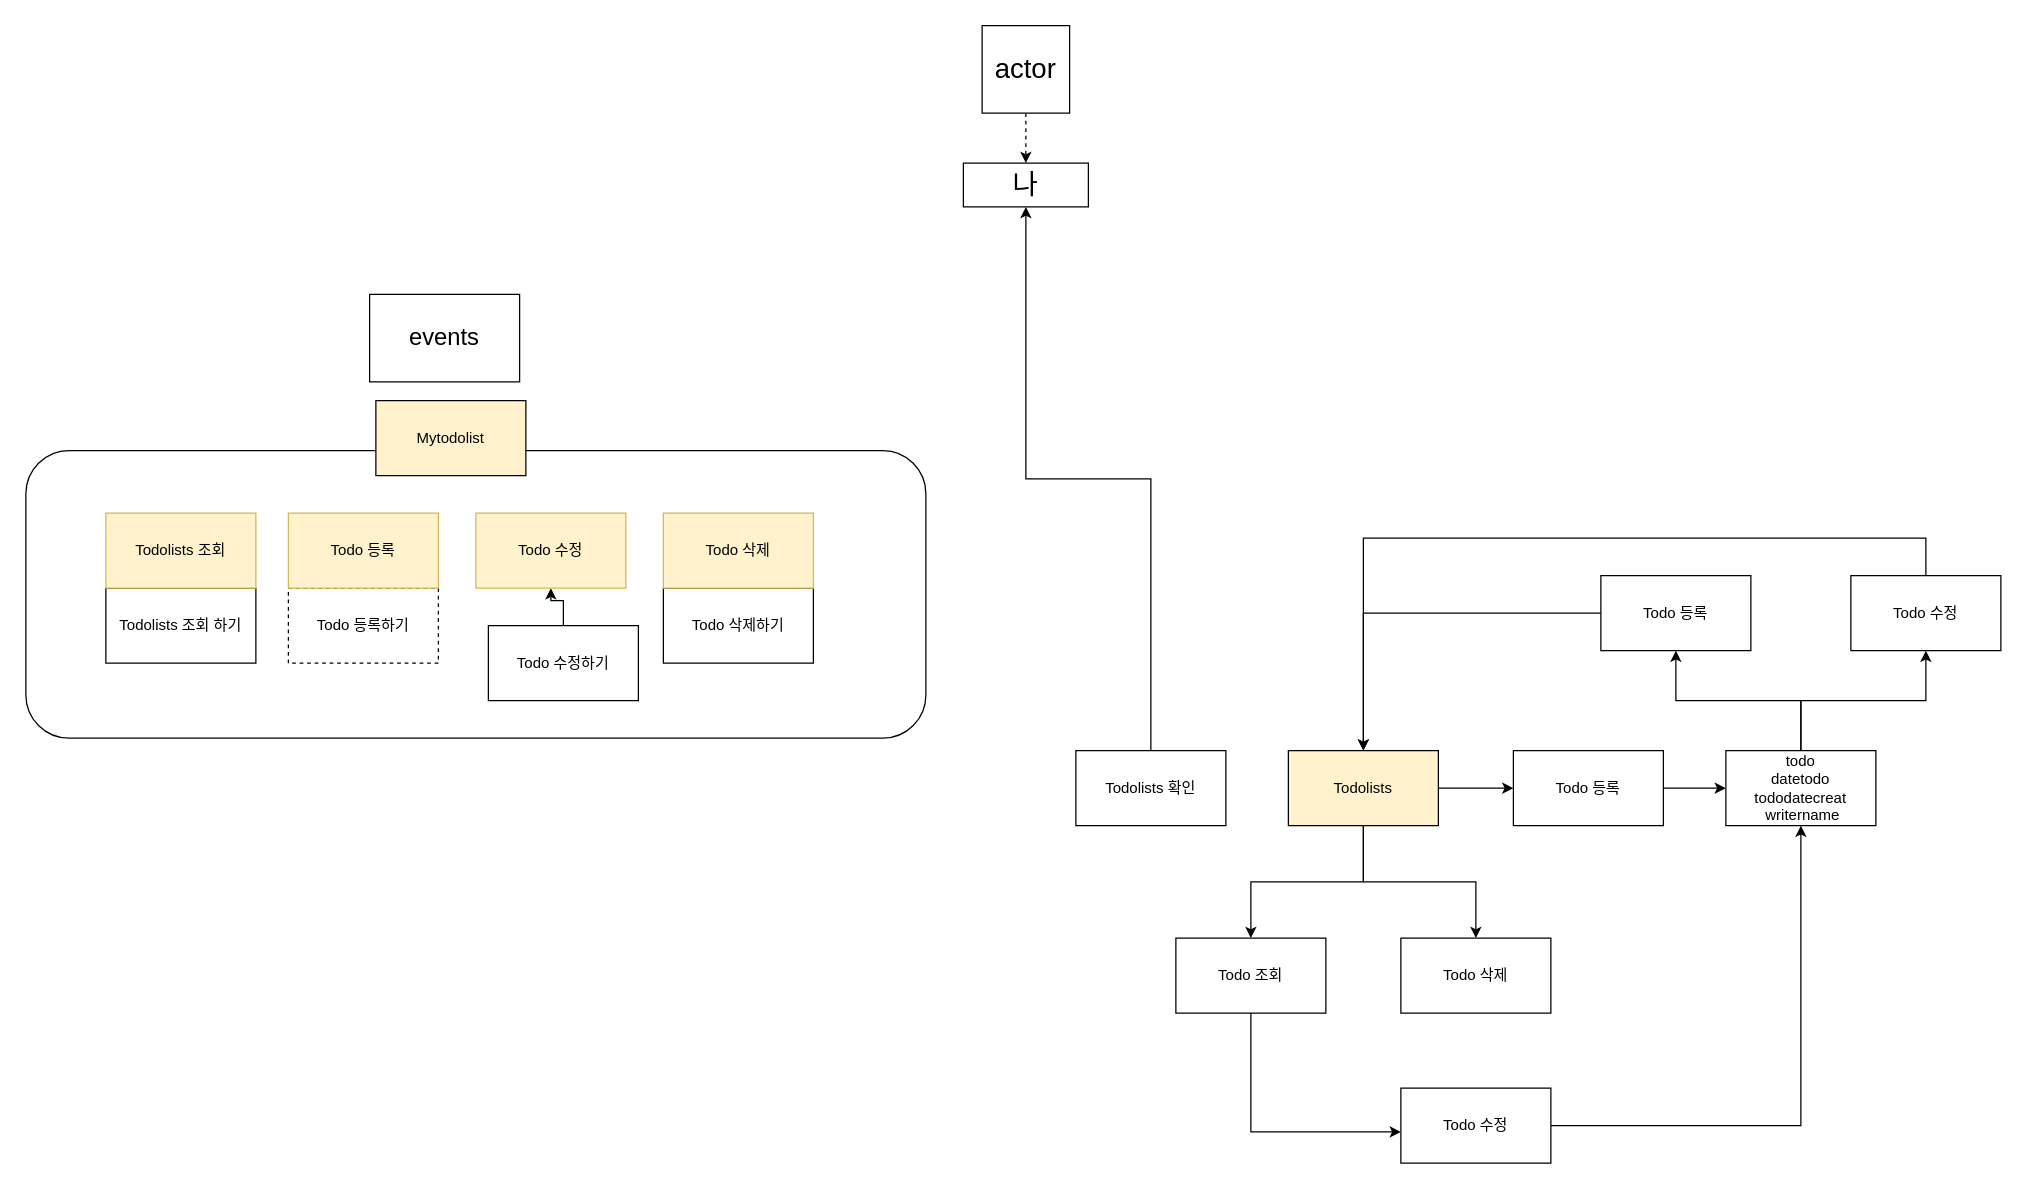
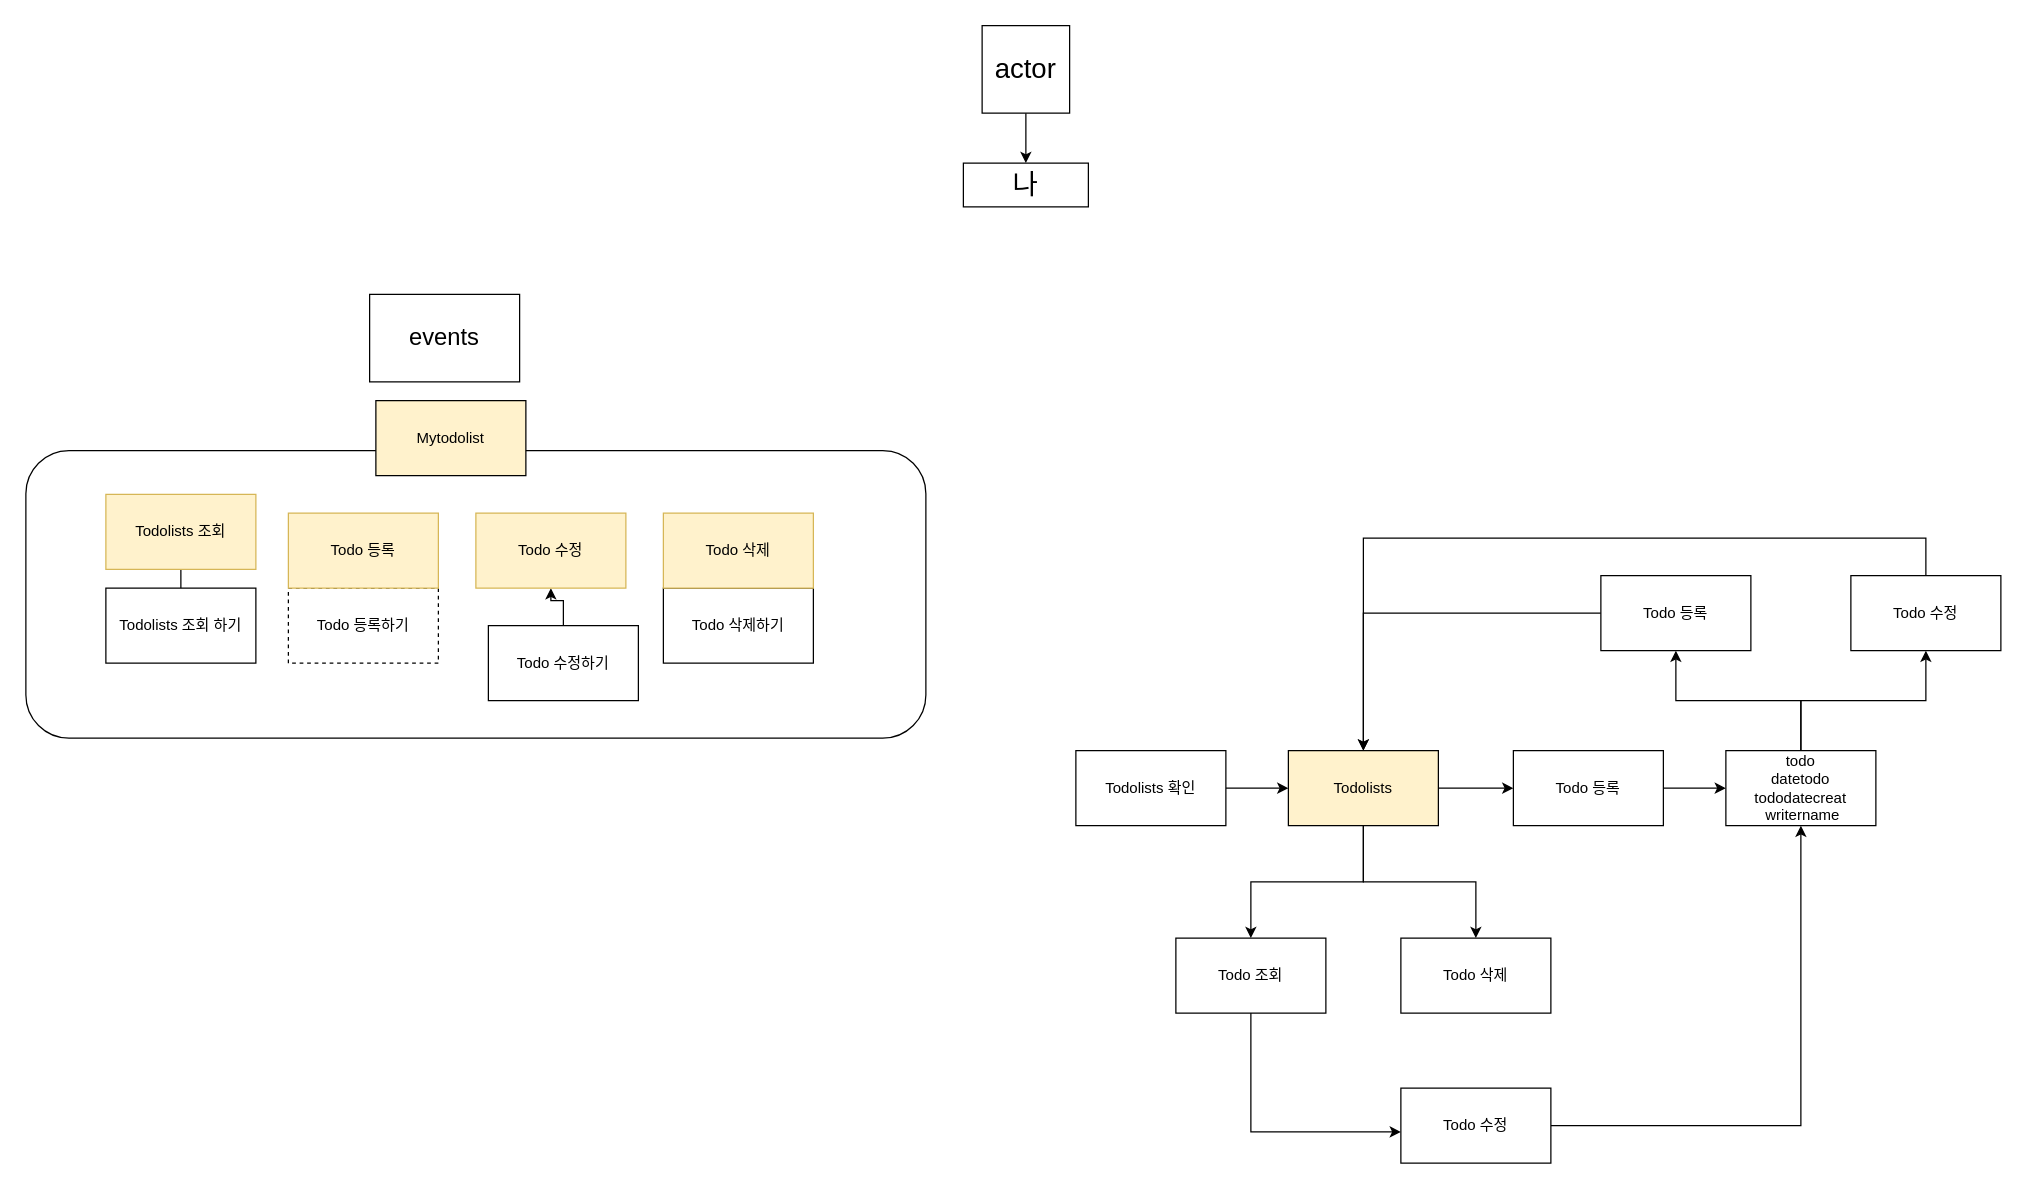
(1026, 133) -> (1026, 133)
(1093, 479) -> (1253, 788)
(181, 551) -> (181, 532)
